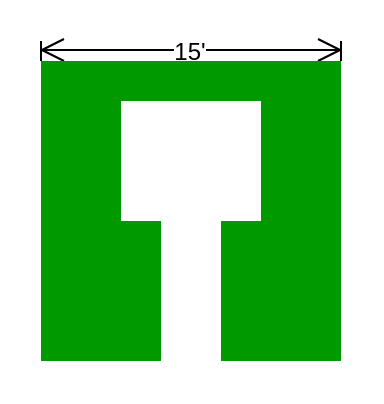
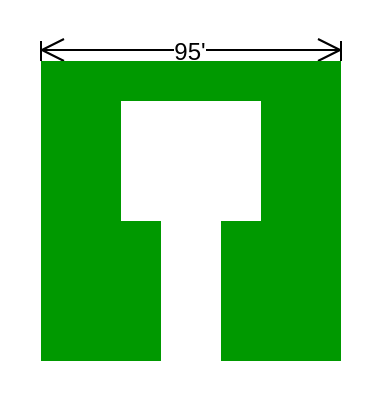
(191, 51) -> (191, 51)
